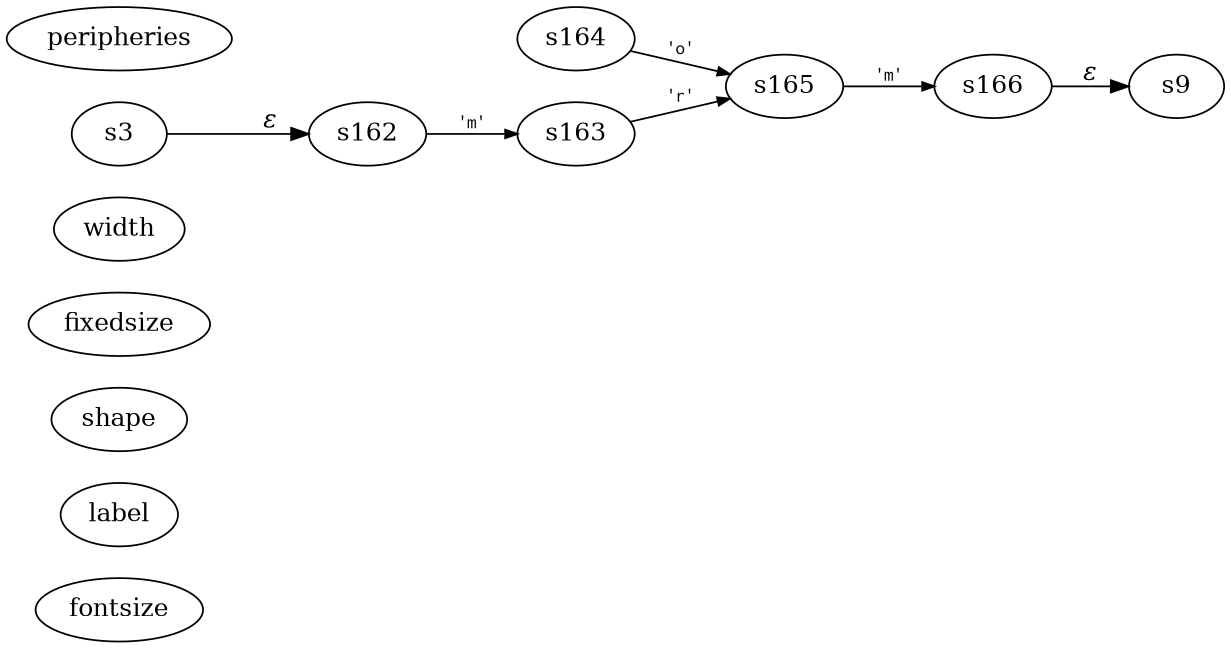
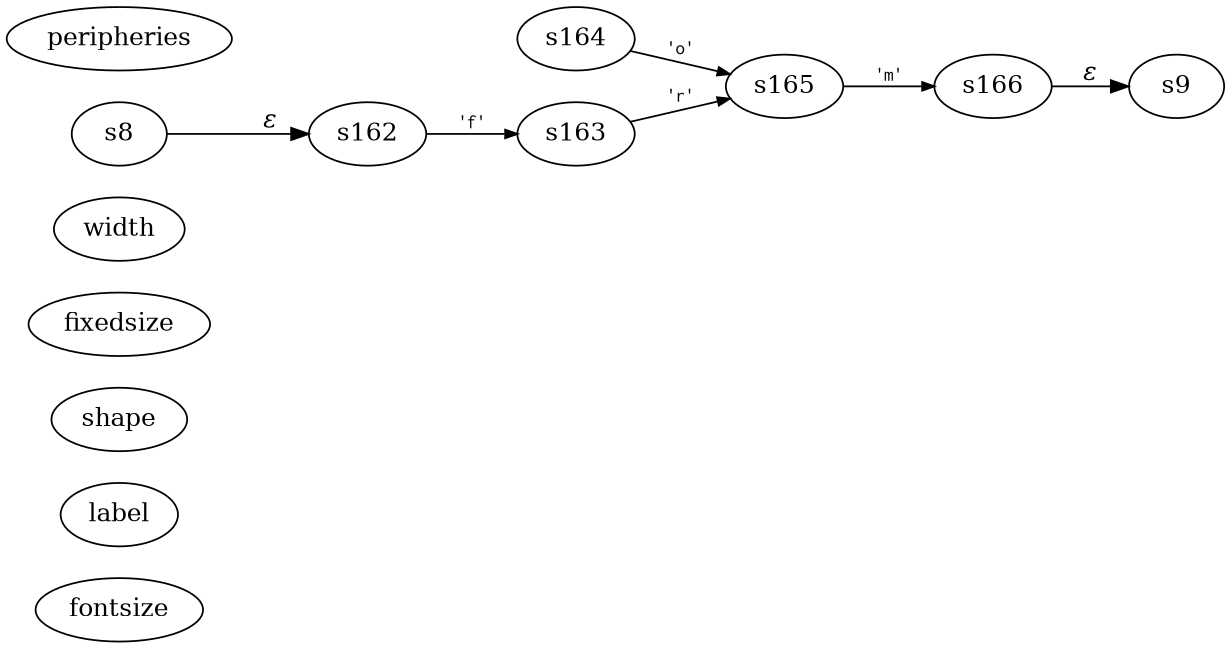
(472, 123) -> (472, 123)
(119, 134) -> (119, 134)
